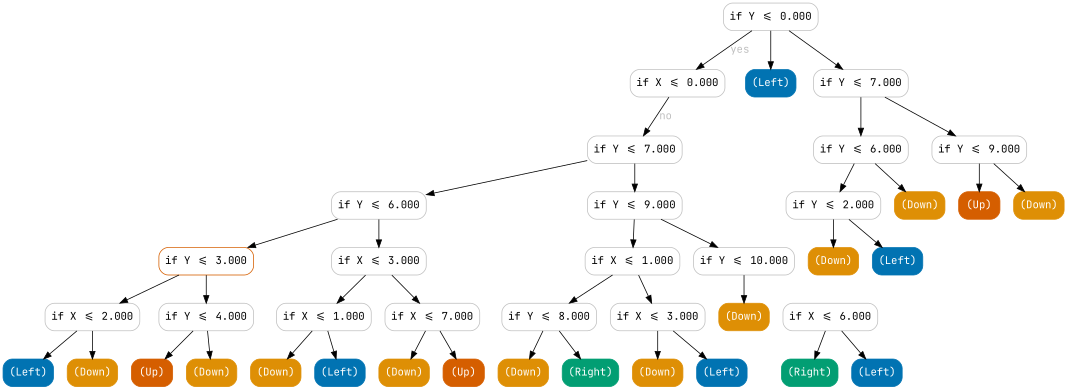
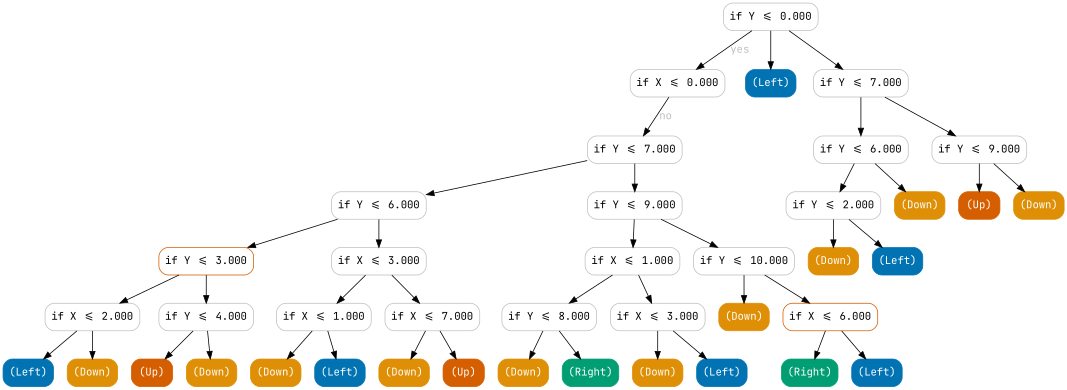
none -> (784, 287)
(830, 317) -> (830, 317)
